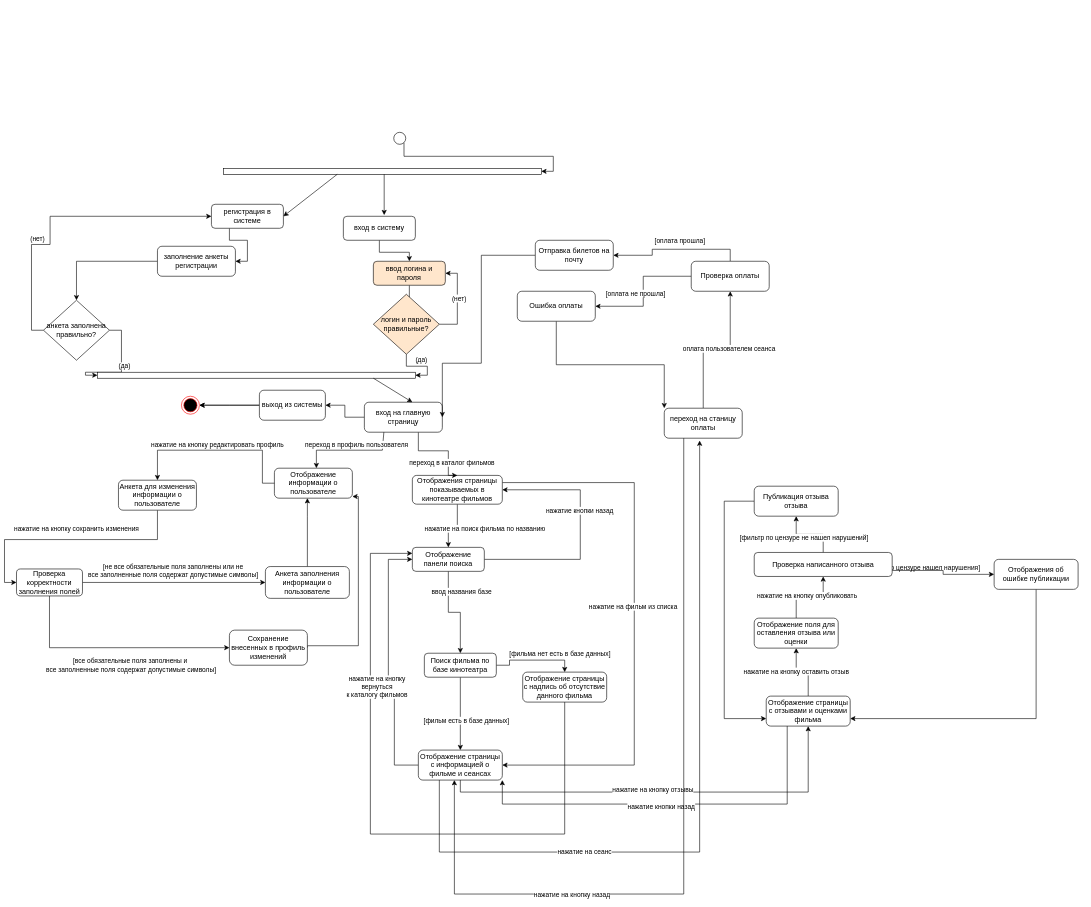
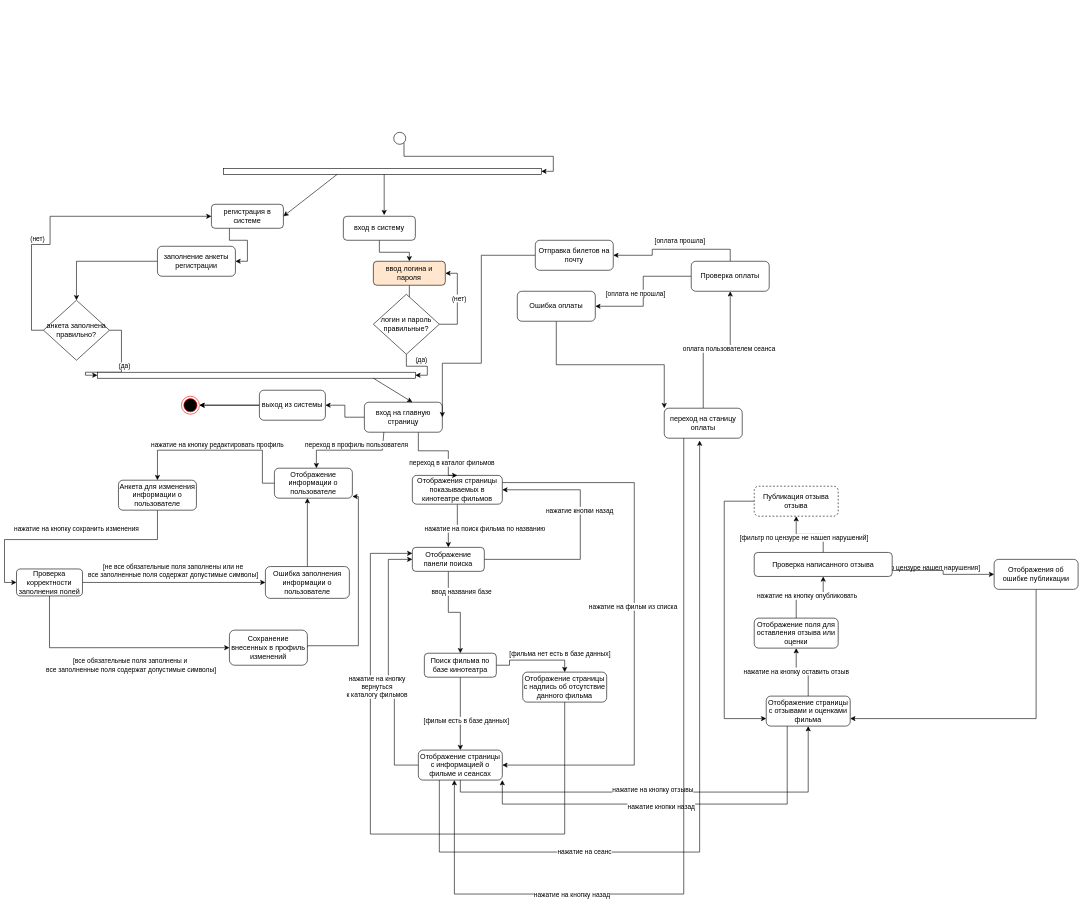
(407, 324) -> (407, 324)
(797, 501) -> (797, 501)
(308, 583) -> (308, 583)
